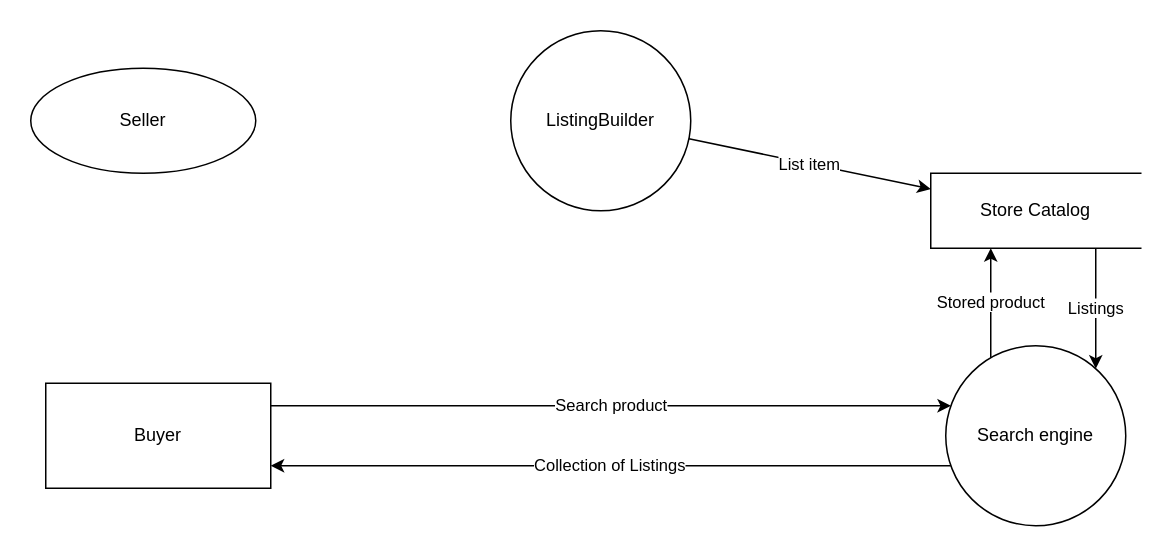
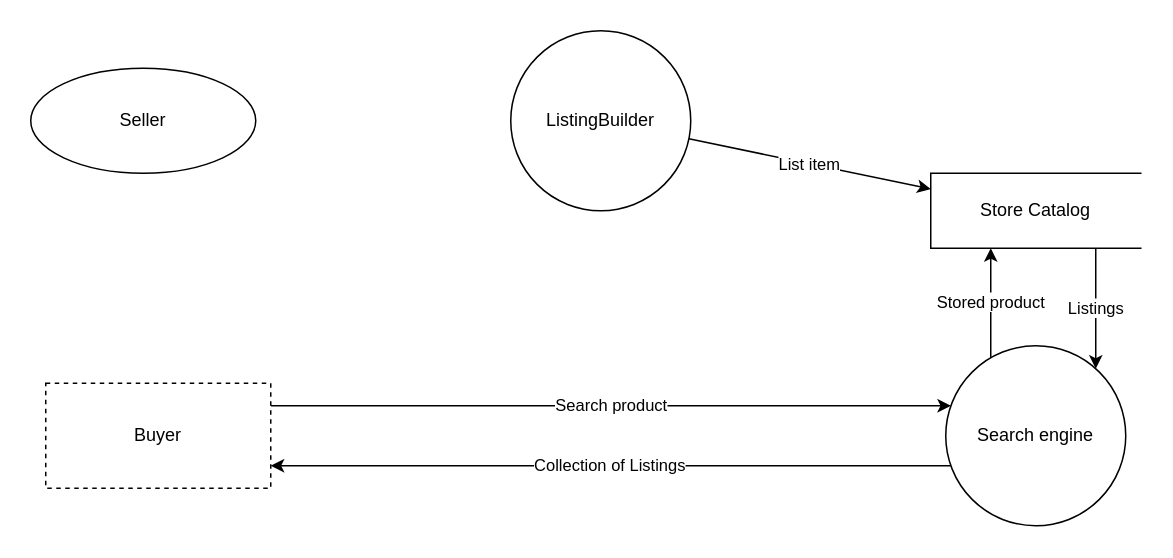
(158, 436) -> (158, 436)
